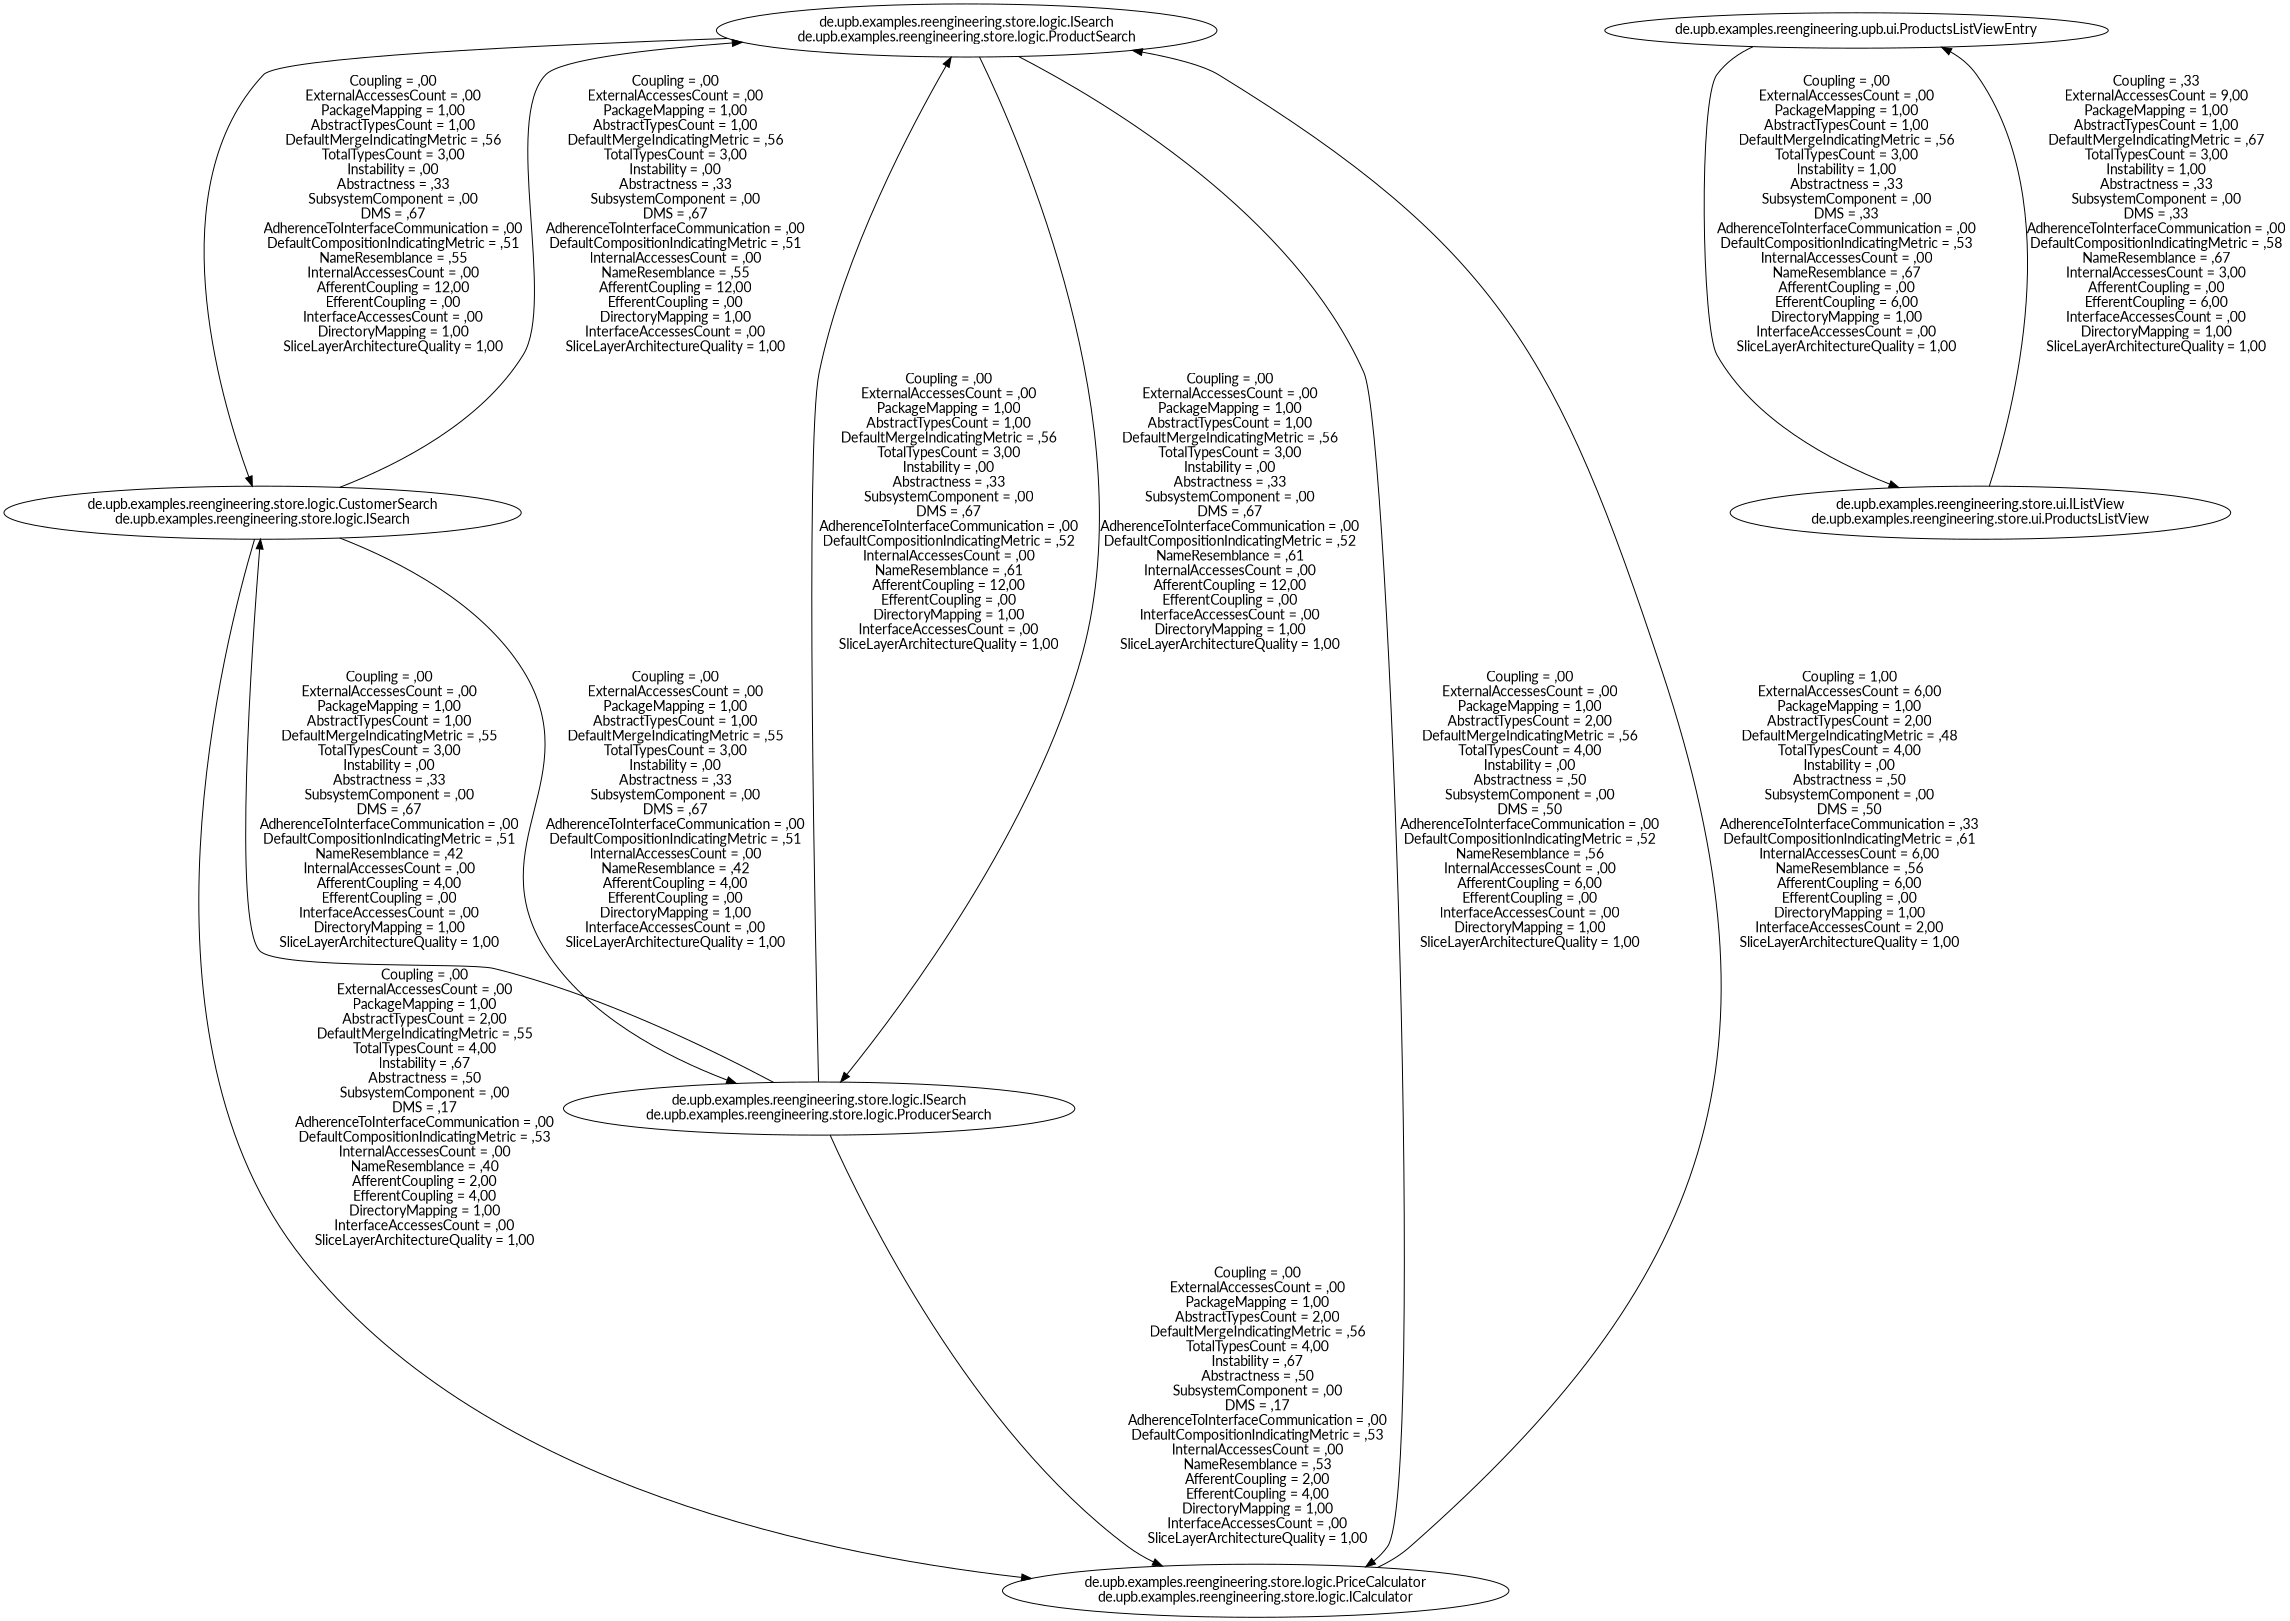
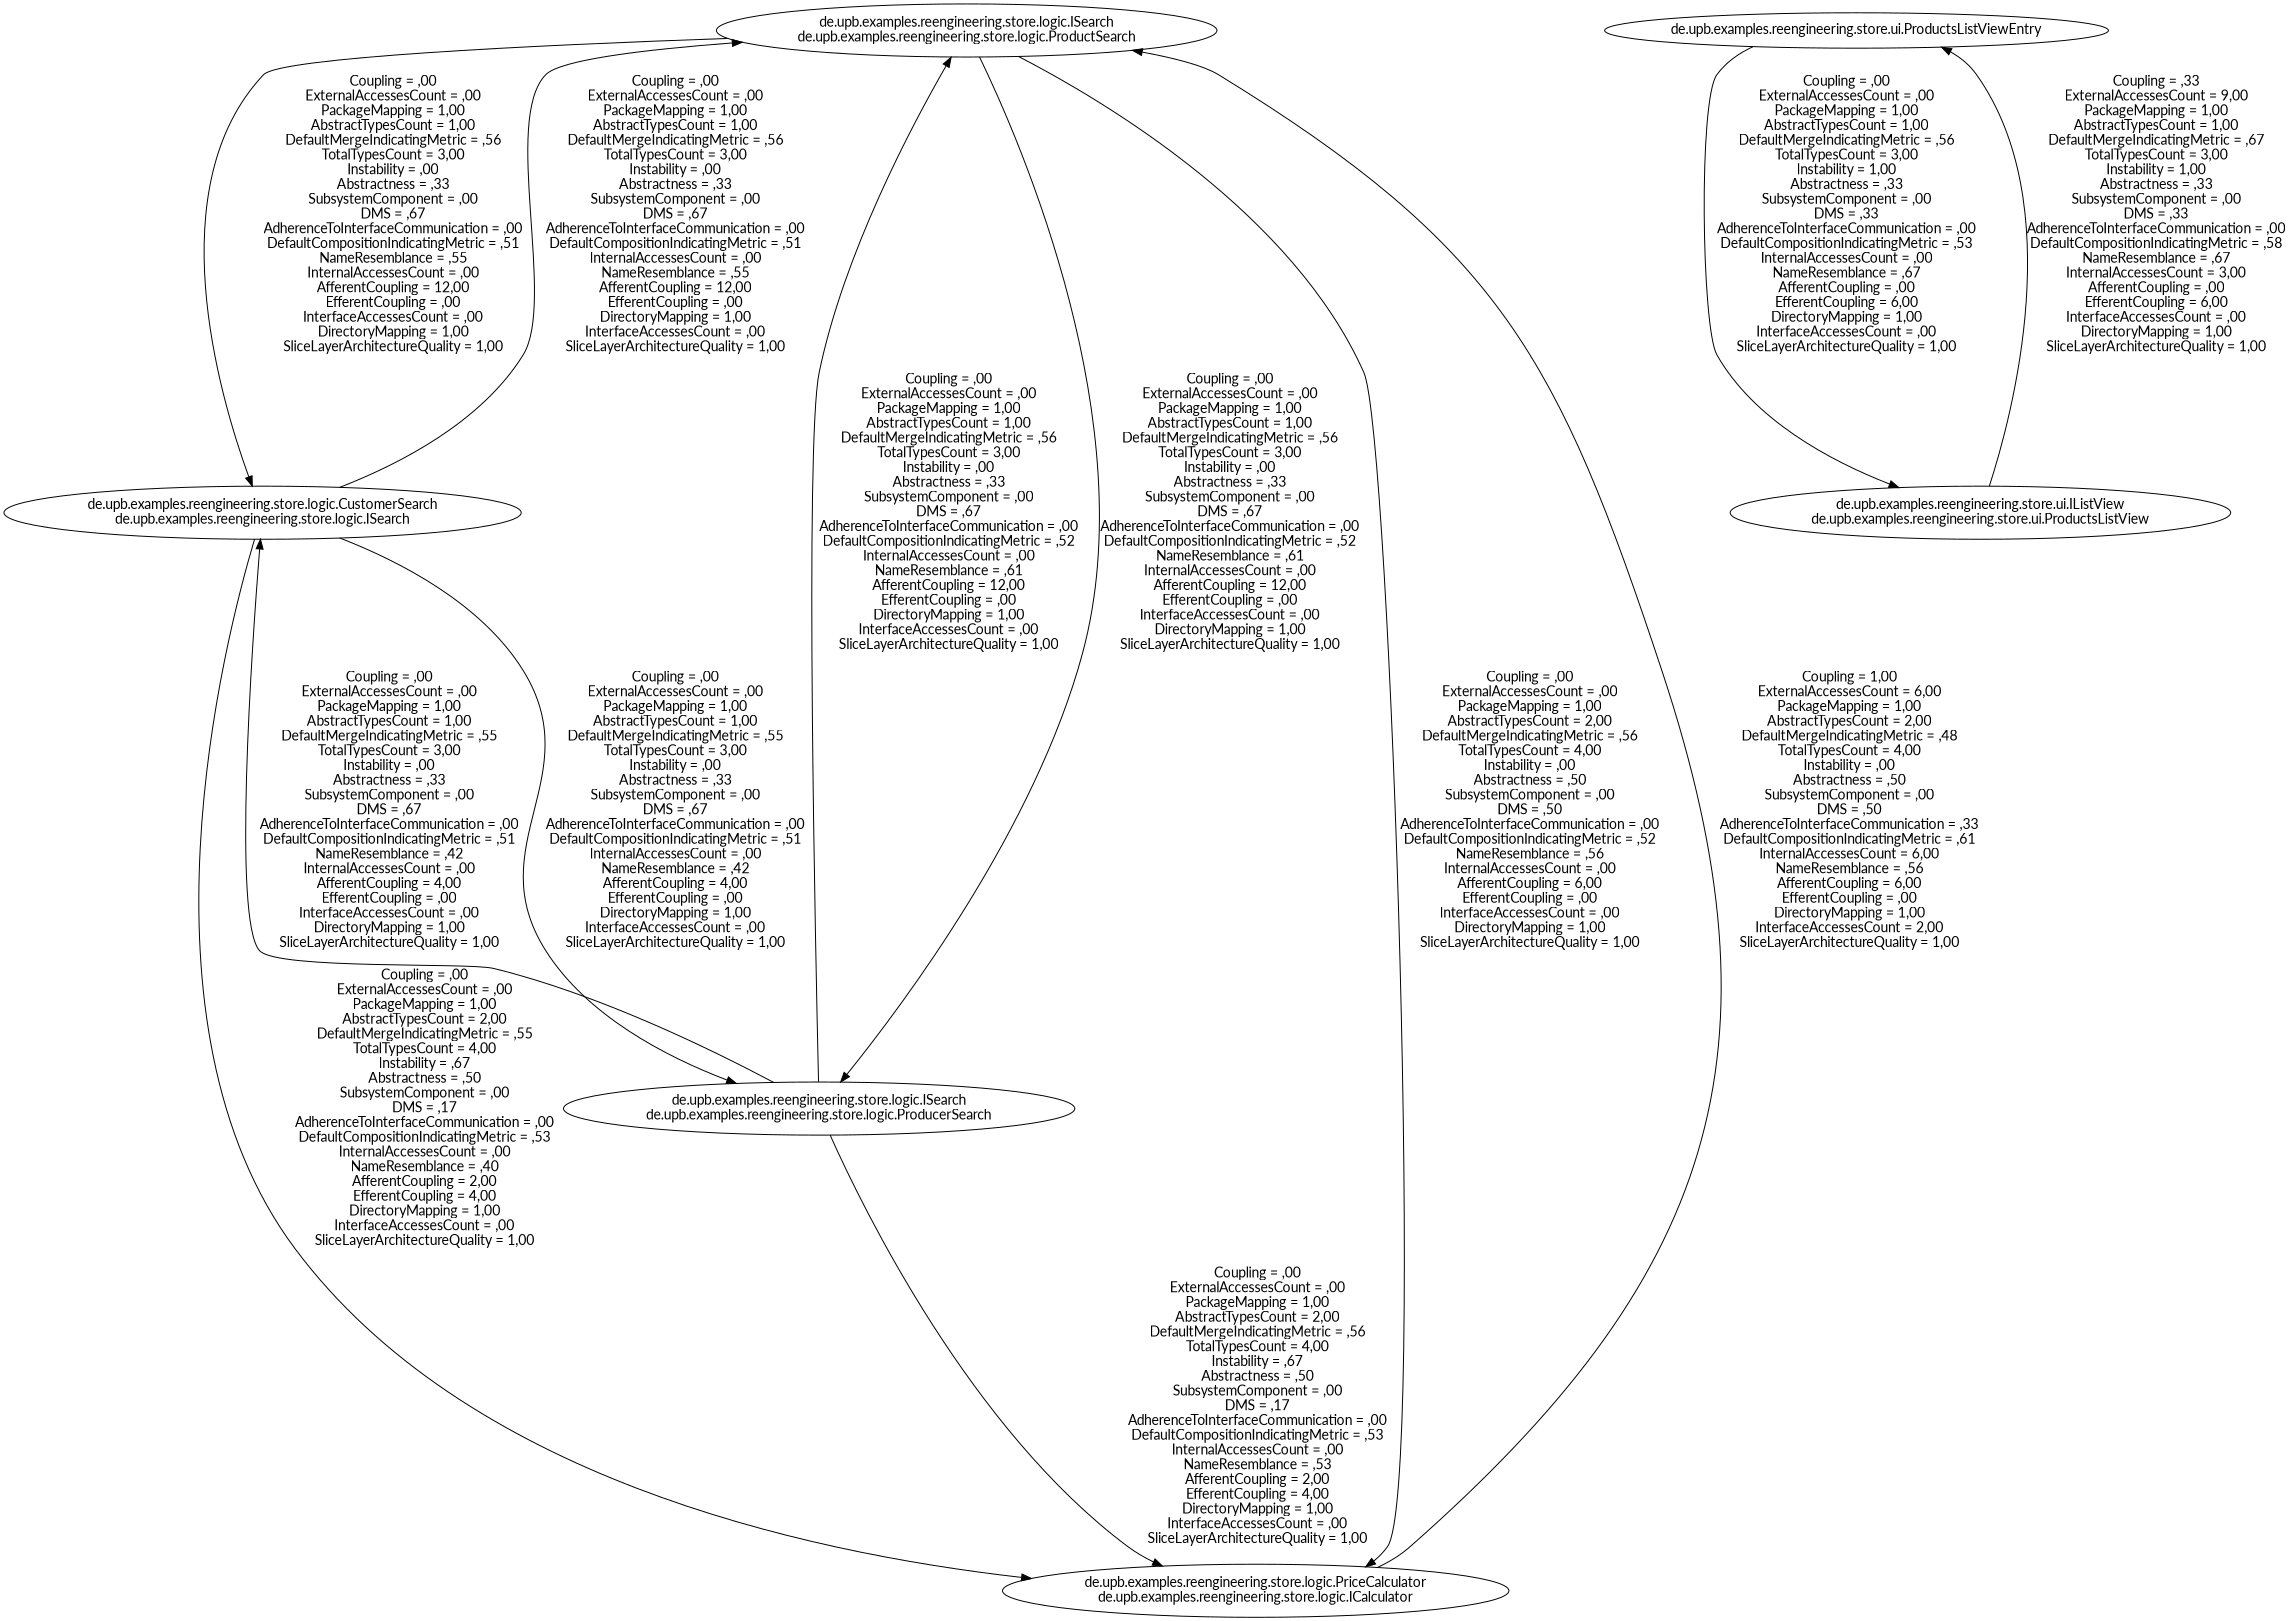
(1857, 30) -> (1857, 30)
